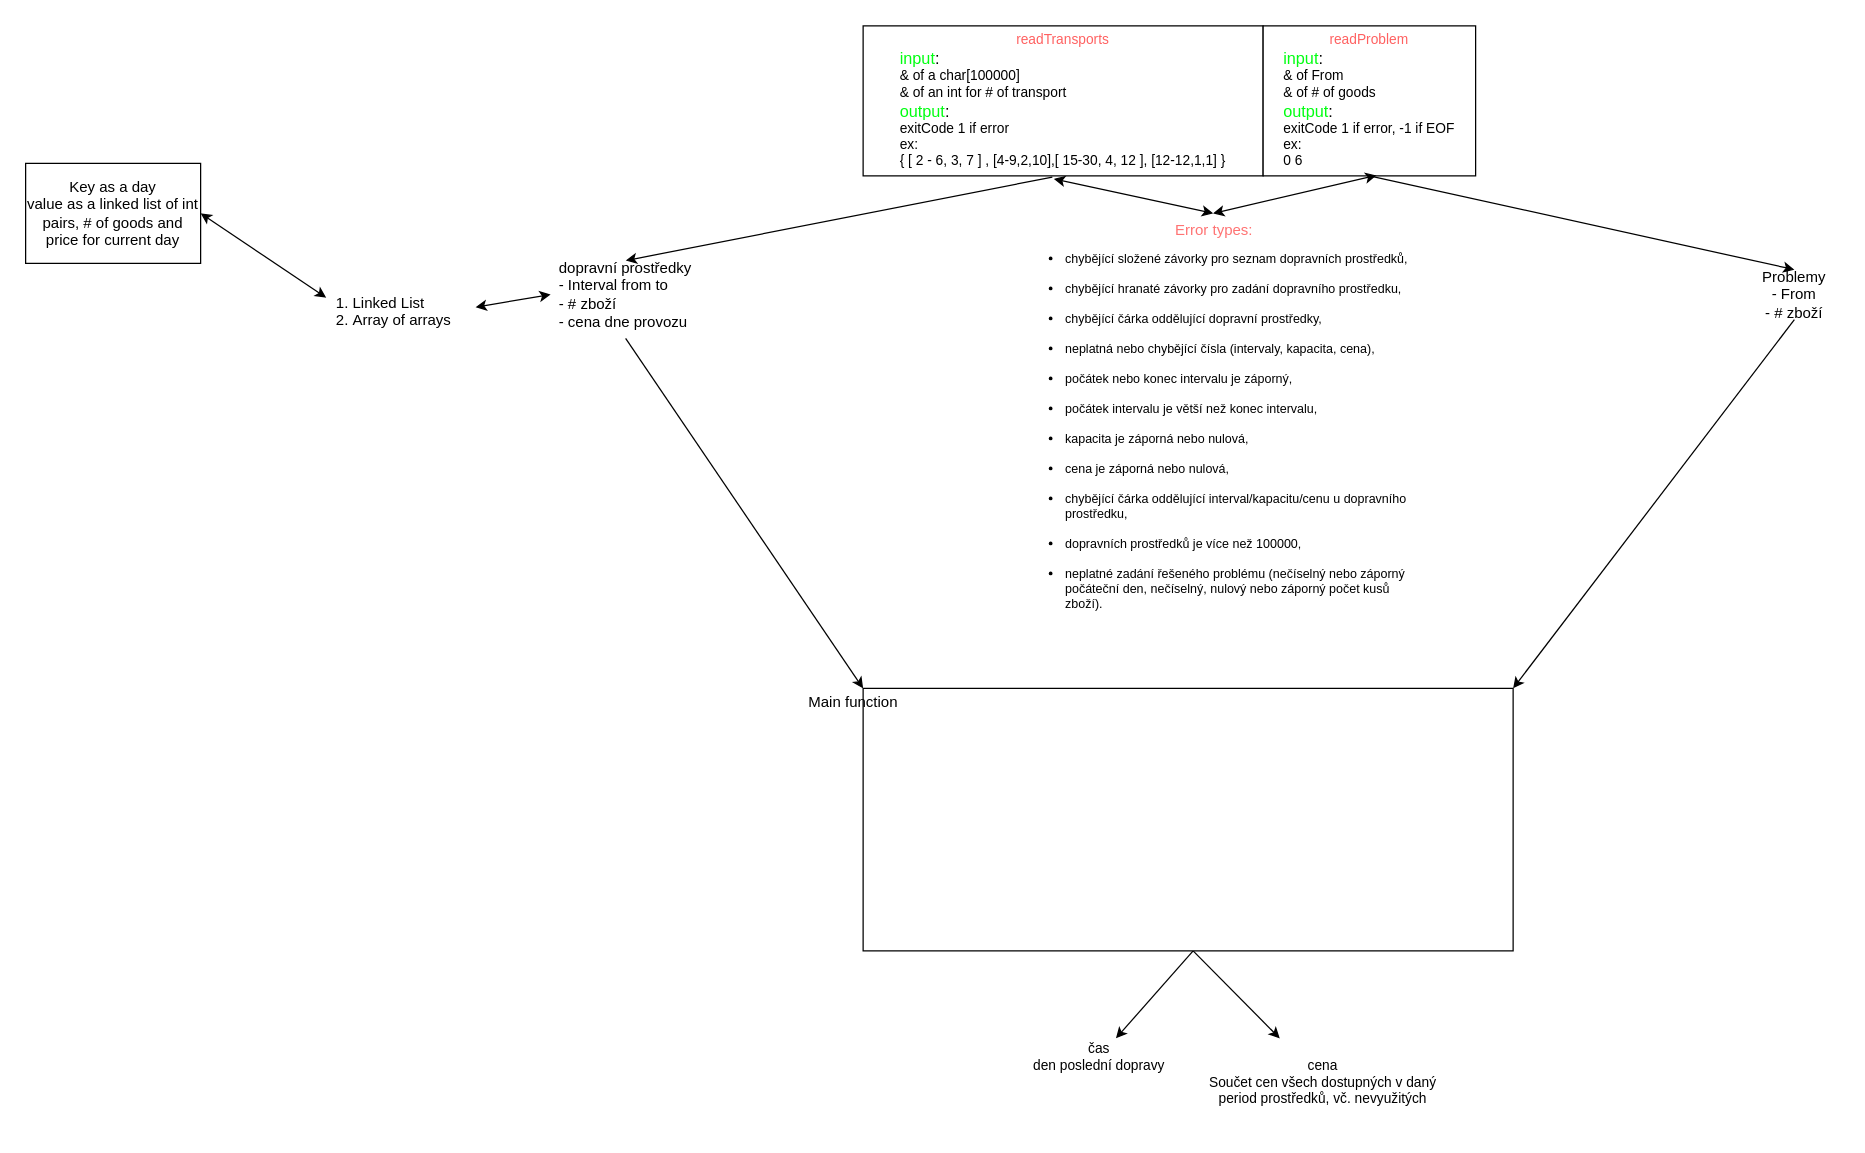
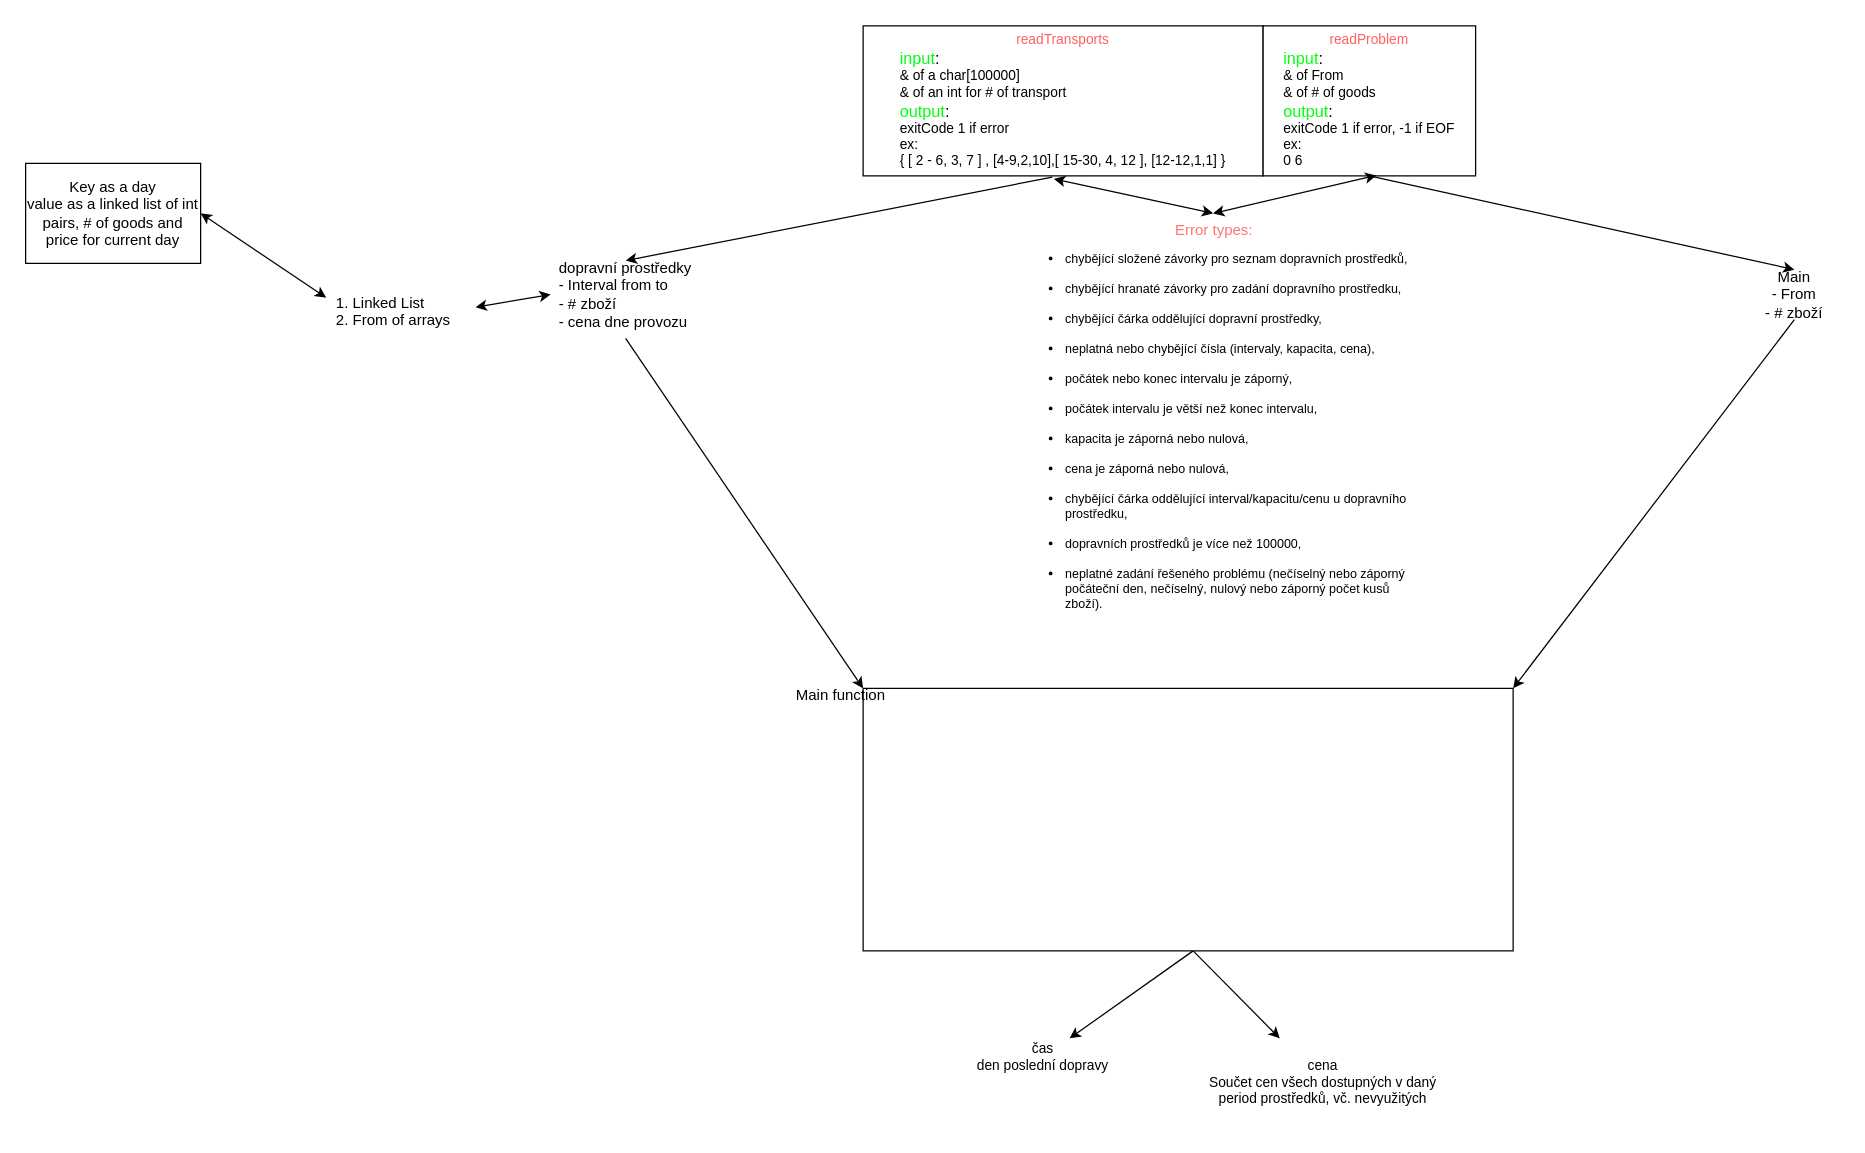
(1794, 294) -> (1794, 294)
(387, 307) -> (383, 307)
(1194, 819) -> (1182, 813)
(1099, 1057) -> (1043, 1057)
